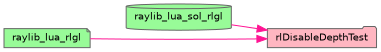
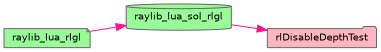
(174, 39) -> (103, 29)
